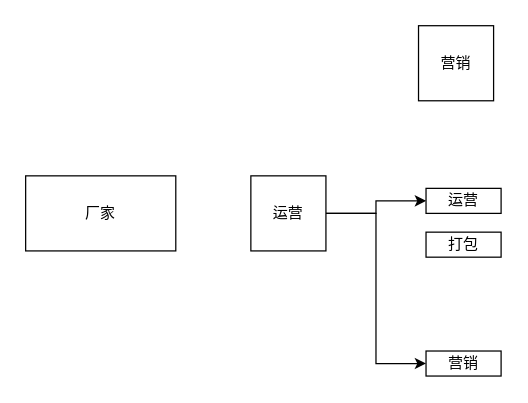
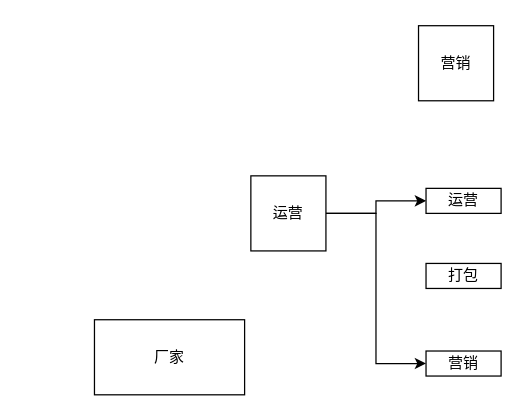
(101, 213) -> (169, 357)
(463, 244) -> (463, 276)
